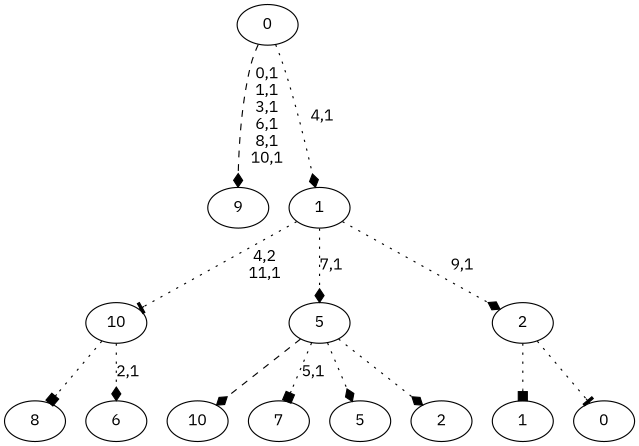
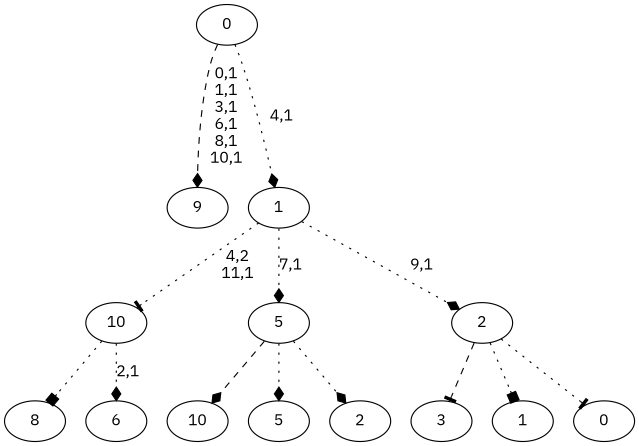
(279, 421) -> none
none -> (442, 421)
